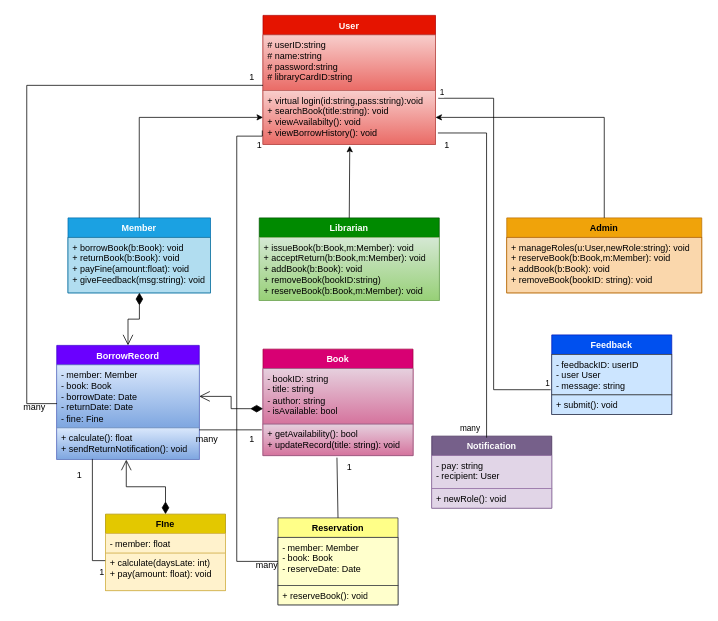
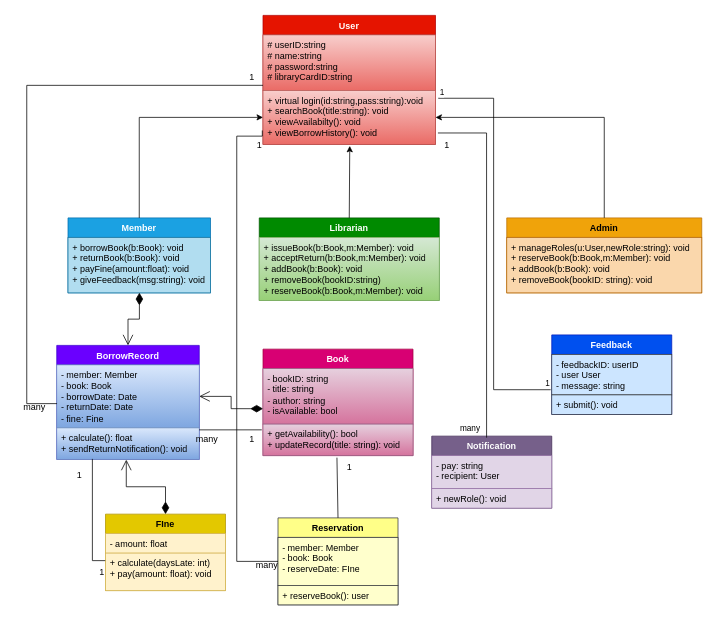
(143, 544) -> (143, 544)
(327, 559) -> (327, 559)
(331, 596) -> (332, 596)
